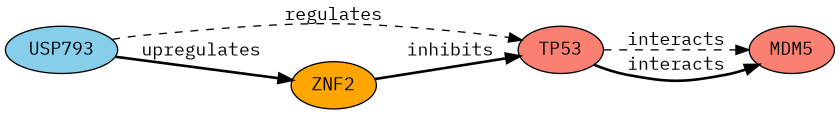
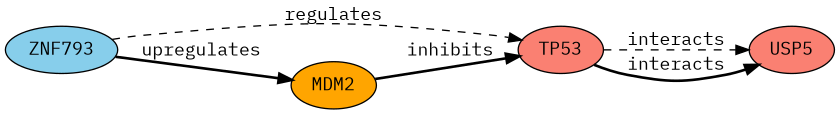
(62, 50) -> (62, 50)
(792, 50) -> (792, 50)
(334, 85) -> (334, 85)
